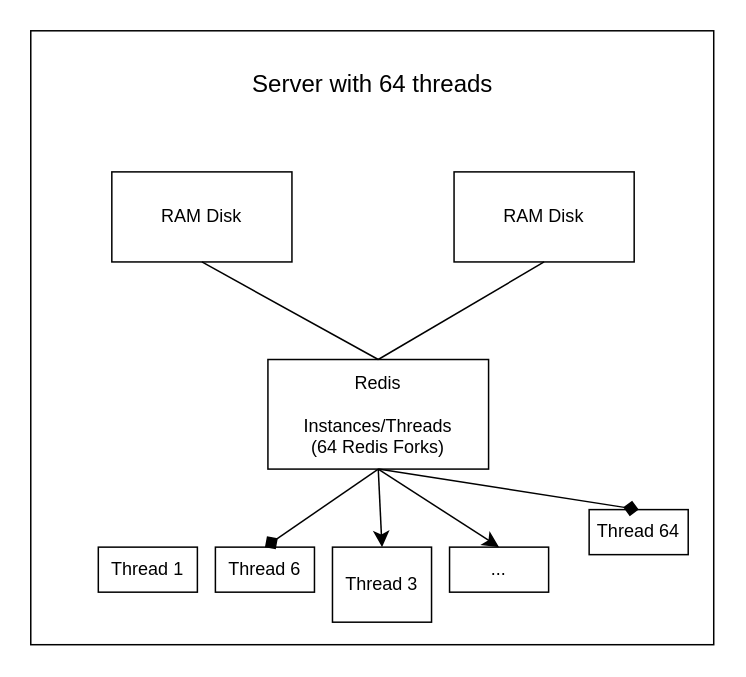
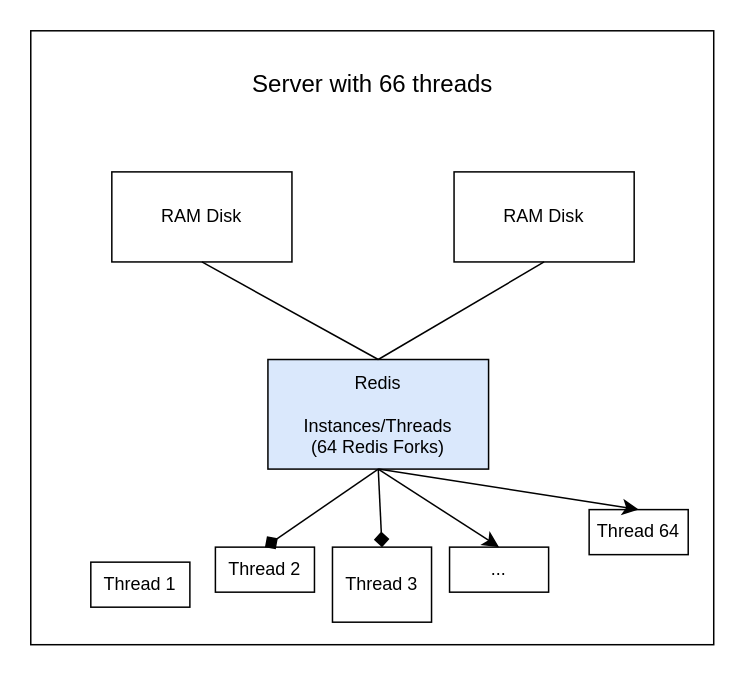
(373, 83) -> (373, 83)
(378, 414) -> (378, 414)
(623, 507) -> (624, 507)
(381, 533) -> (381, 531)
(148, 569) -> (140, 584)
(265, 569) -> (265, 569)
